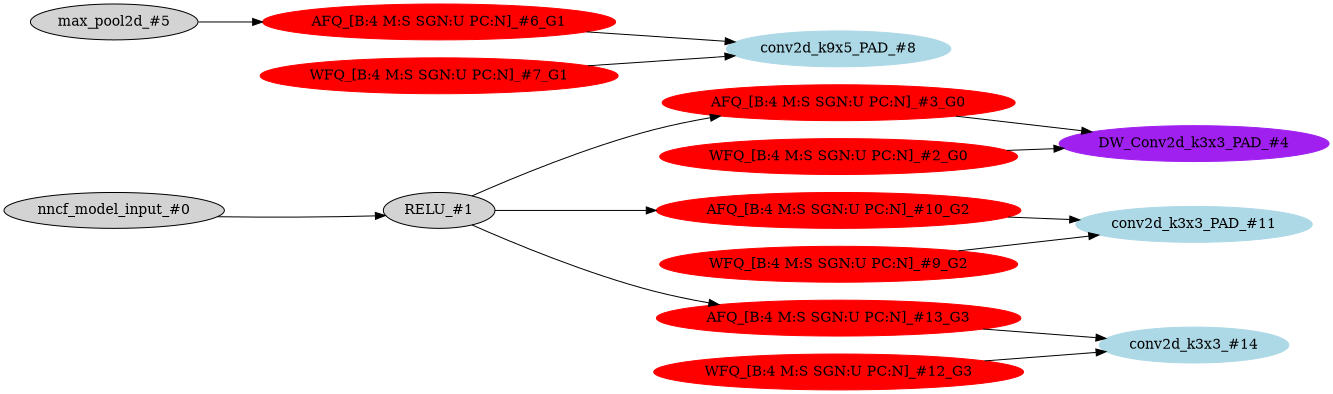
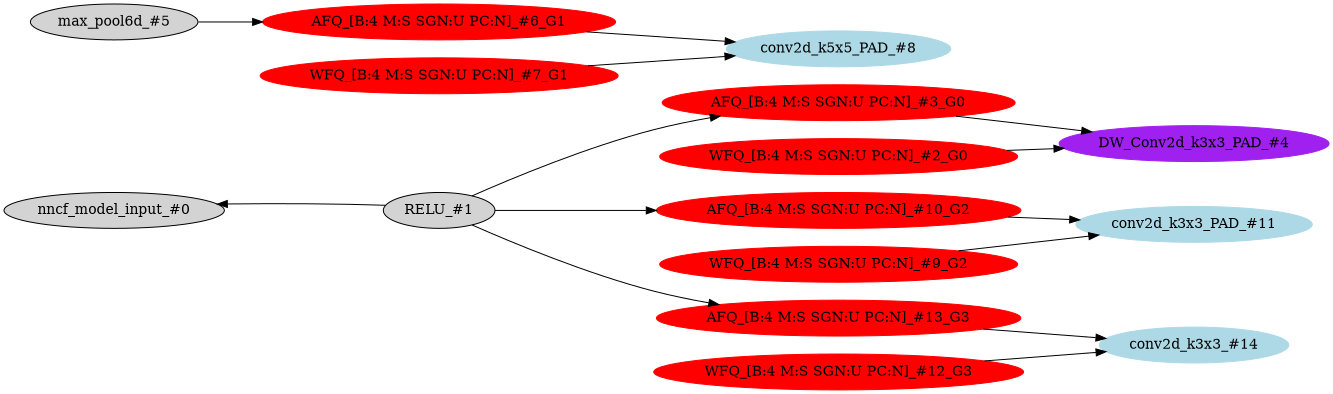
(114, 22) -> (114, 22)
(839, 49) -> (839, 49)
(296, 217) -> (307, 204)
